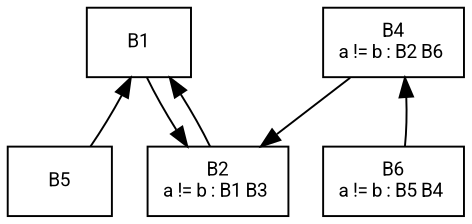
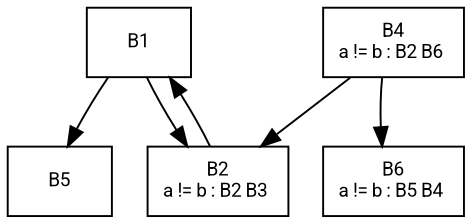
(107, 121) -> (92, 103)
(406, 122) -> (381, 102)
(218, 181) -> (218, 181)
